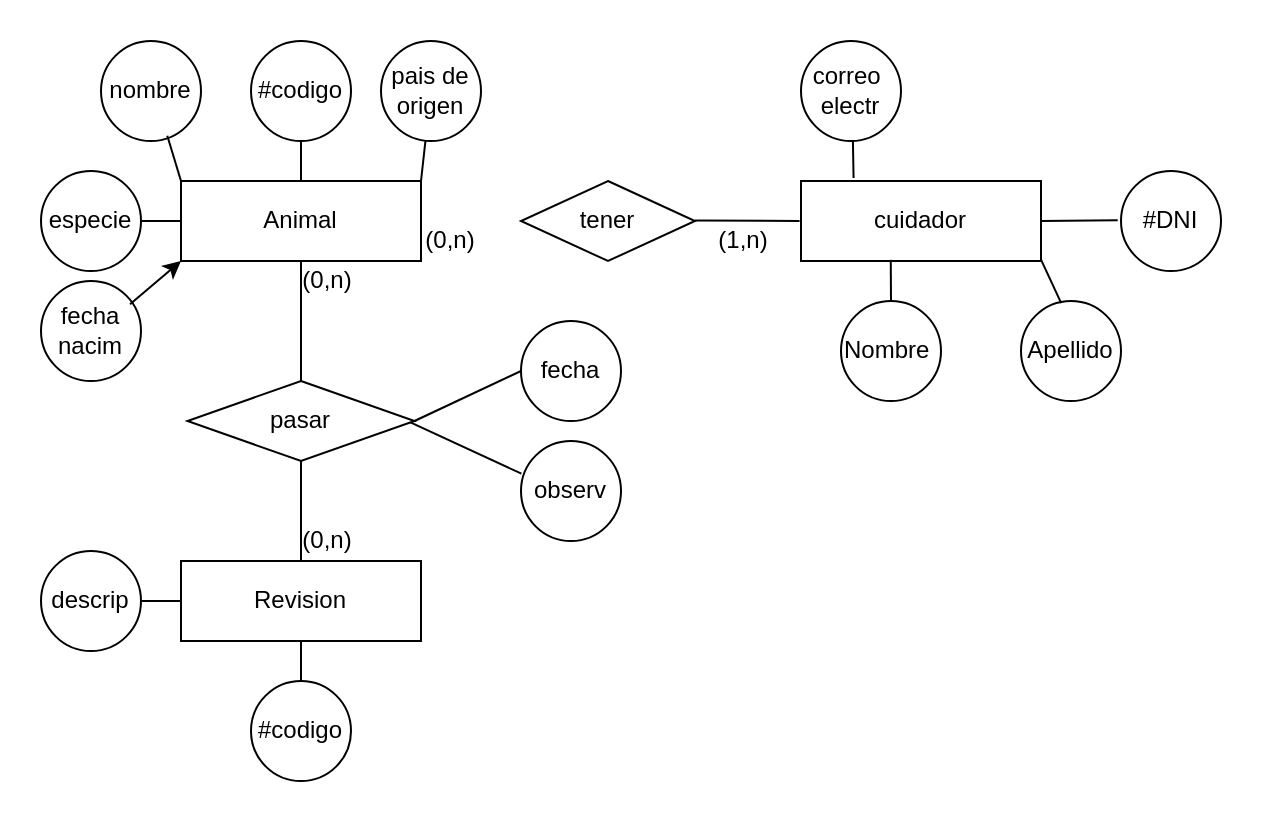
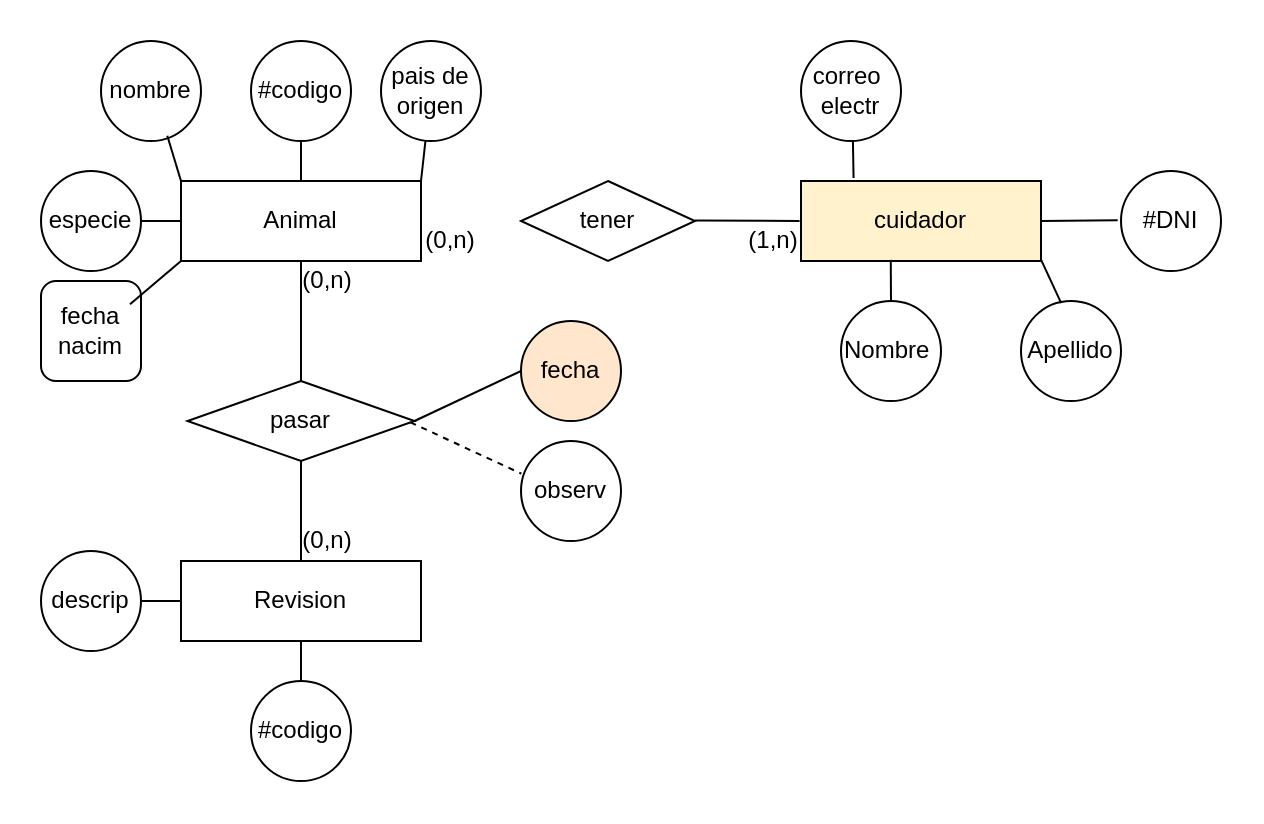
(921, 221) -> (921, 221)
(744, 241) -> (774, 241)
(170, 271) -> (174, 267)
(91, 331) -> (91, 331)
(571, 371) -> (571, 371)
(466, 448) -> (466, 448)
